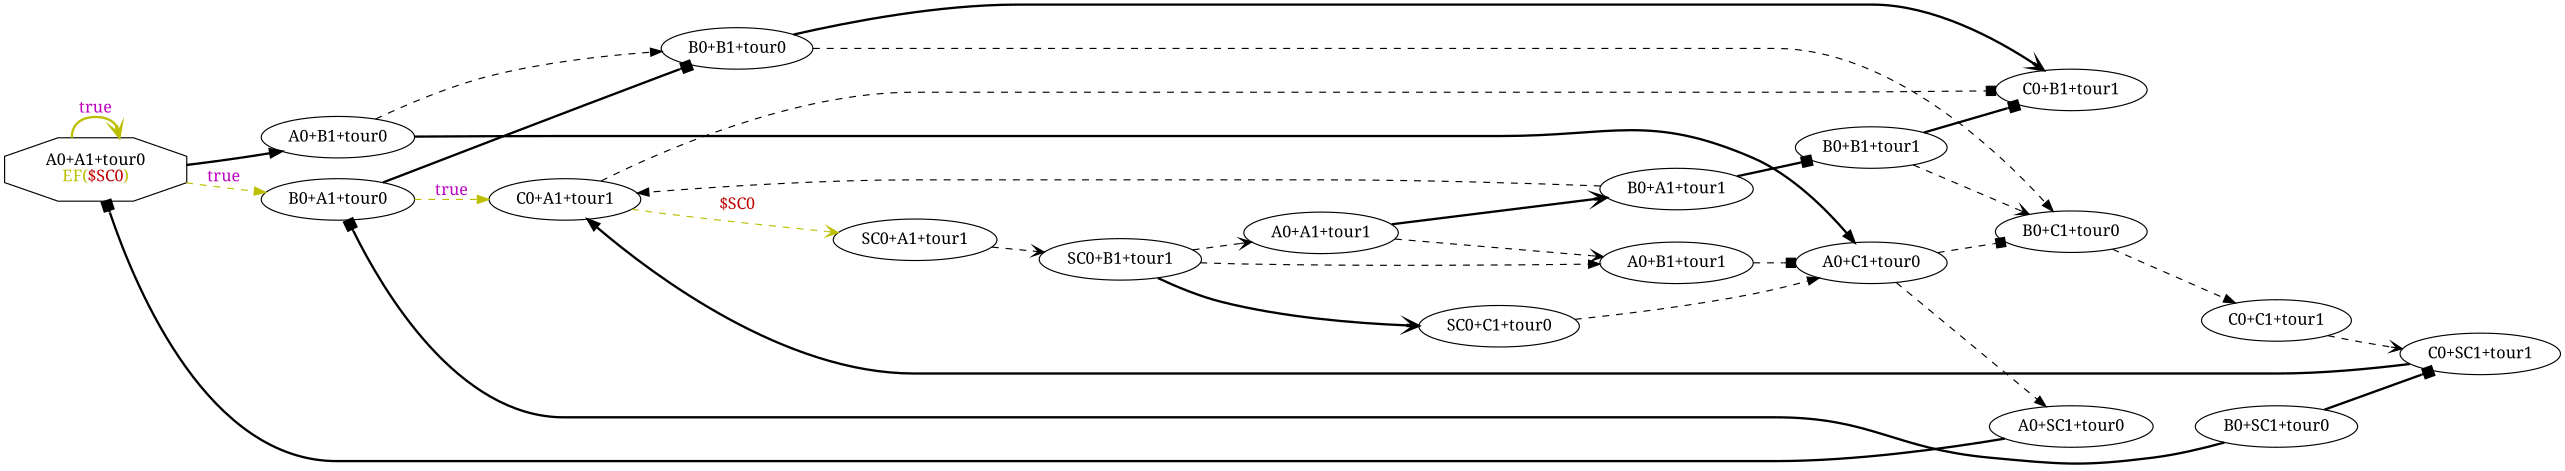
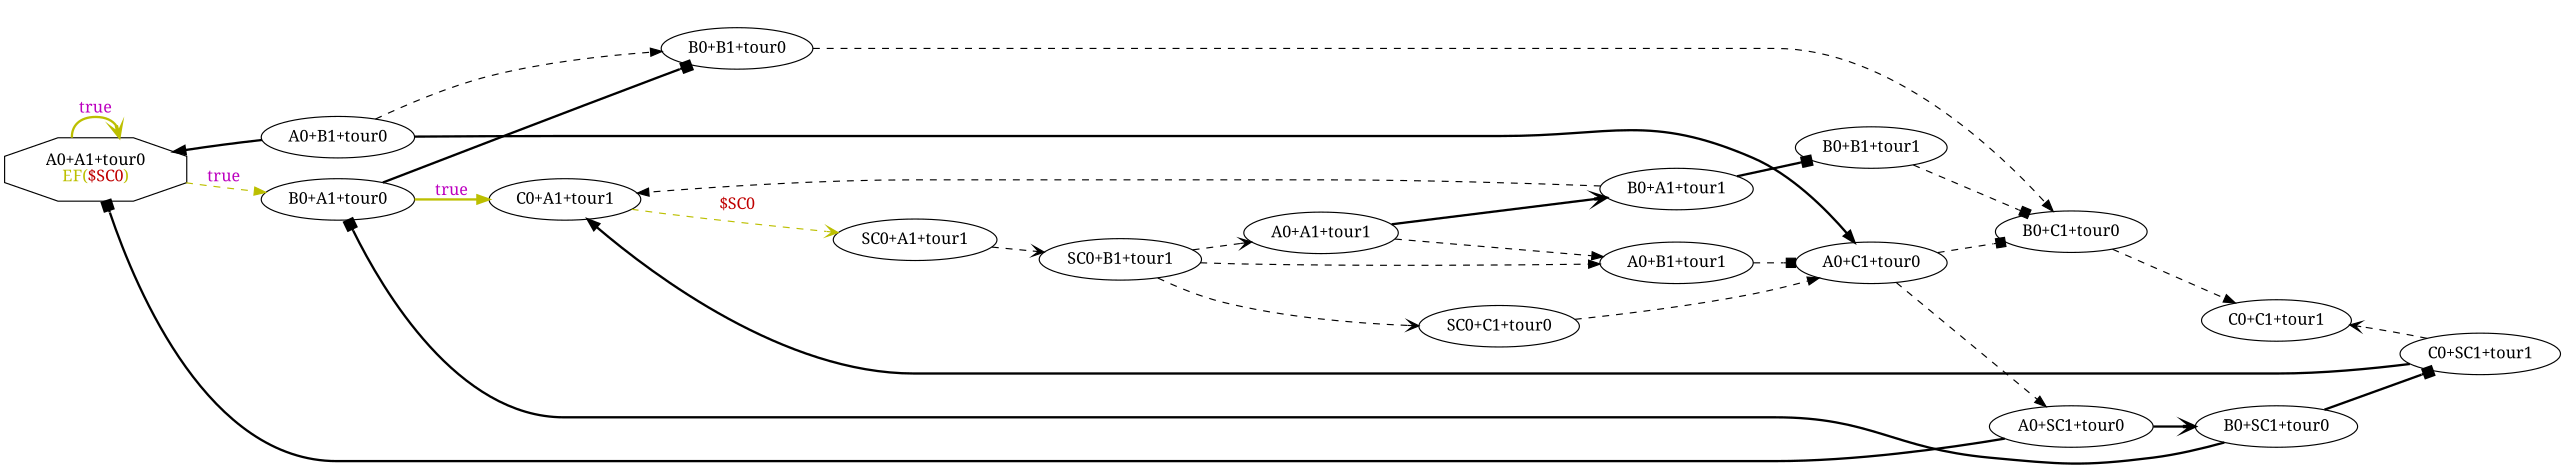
(2071, 90) -> none
(228, 160) -> (224, 145)
(1966, 187) -> (1966, 187)
(446, 199) -> (446, 199)
(1493, 247) -> (1493, 247)
(1280, 313) -> (1280, 313)
(2359, 342) -> (2394, 332)
none -> (2168, 427)
